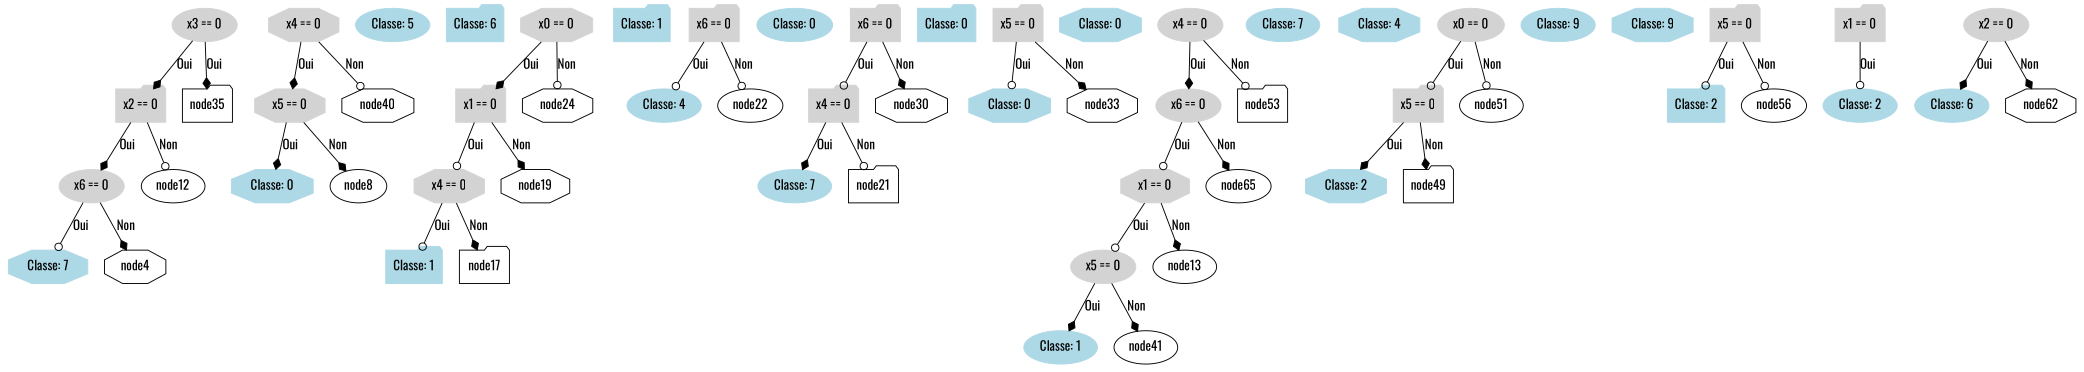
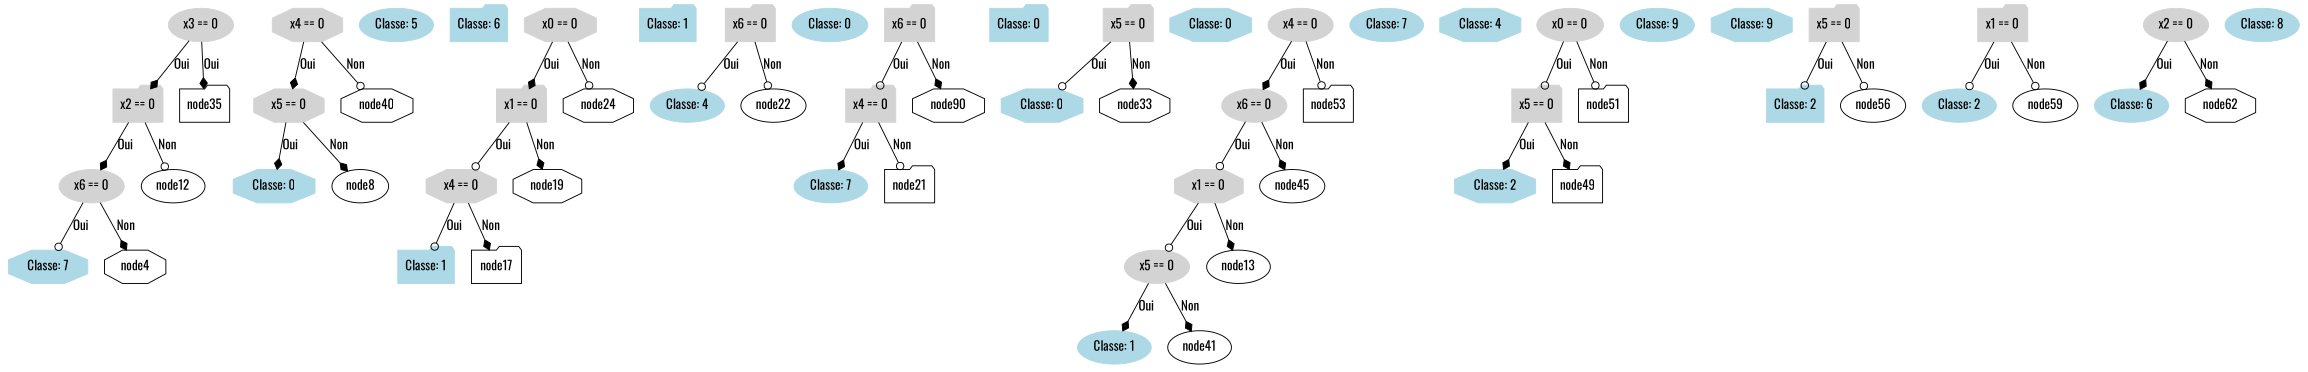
none -> (2262, 25)
(911, 106) -> (949, 106)
(1491, 106) -> (1603, 106)
none -> (2045, 106)
(1238, 186) -> (1292, 186)
